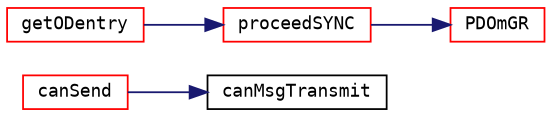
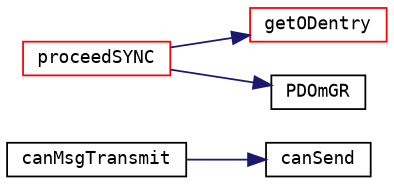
(175, 25) -> (201, 43)
(497, 25) -> (318, 92)
(75, 92) -> (318, 160)
(159, 92) -> (217, 160)
